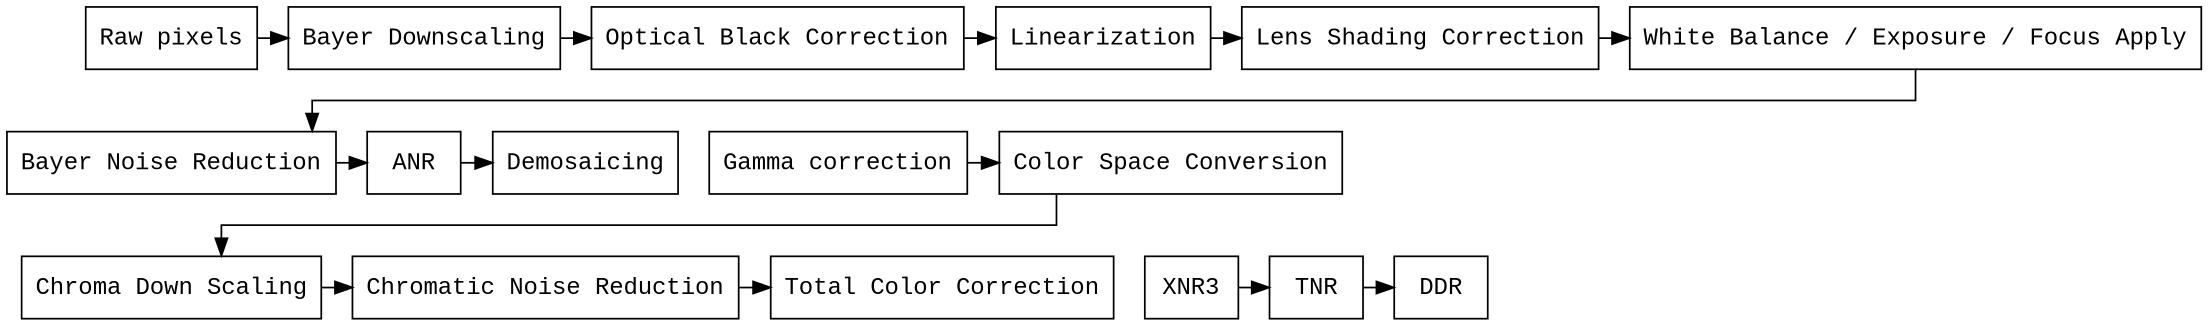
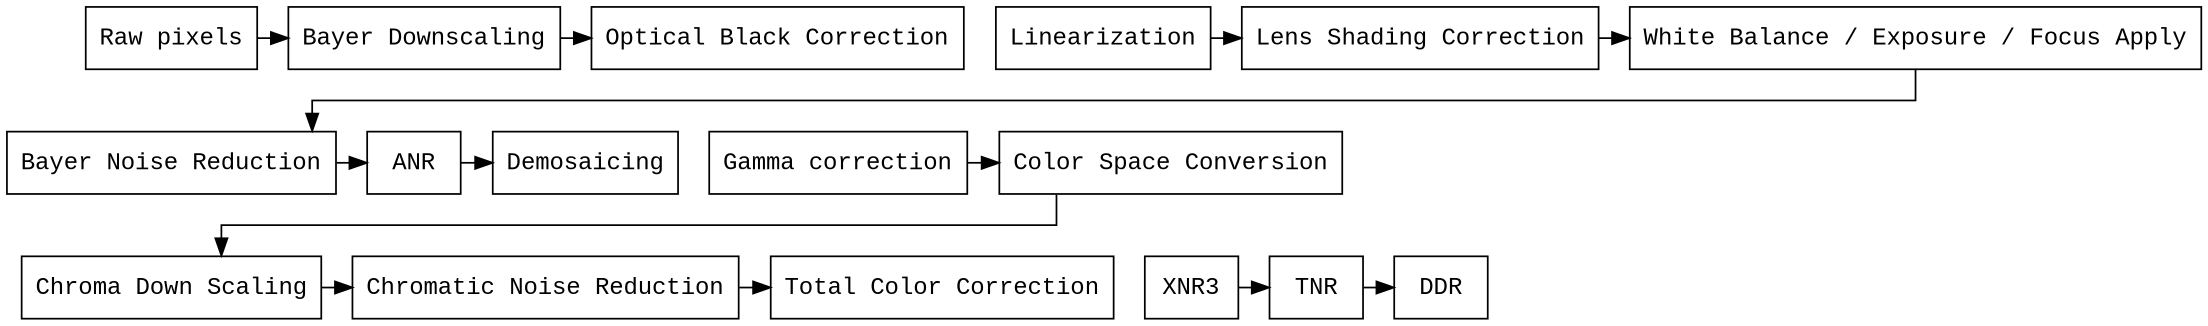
(971, 38) -> none
